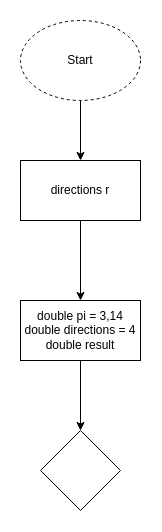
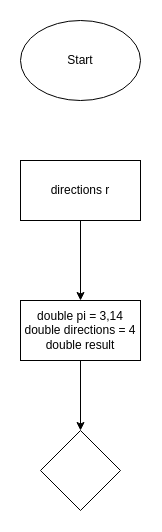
(81, 61) -> (81, 61)
(81, 127) -> none
